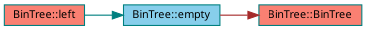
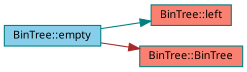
(99, 15) -> (121, 26)
